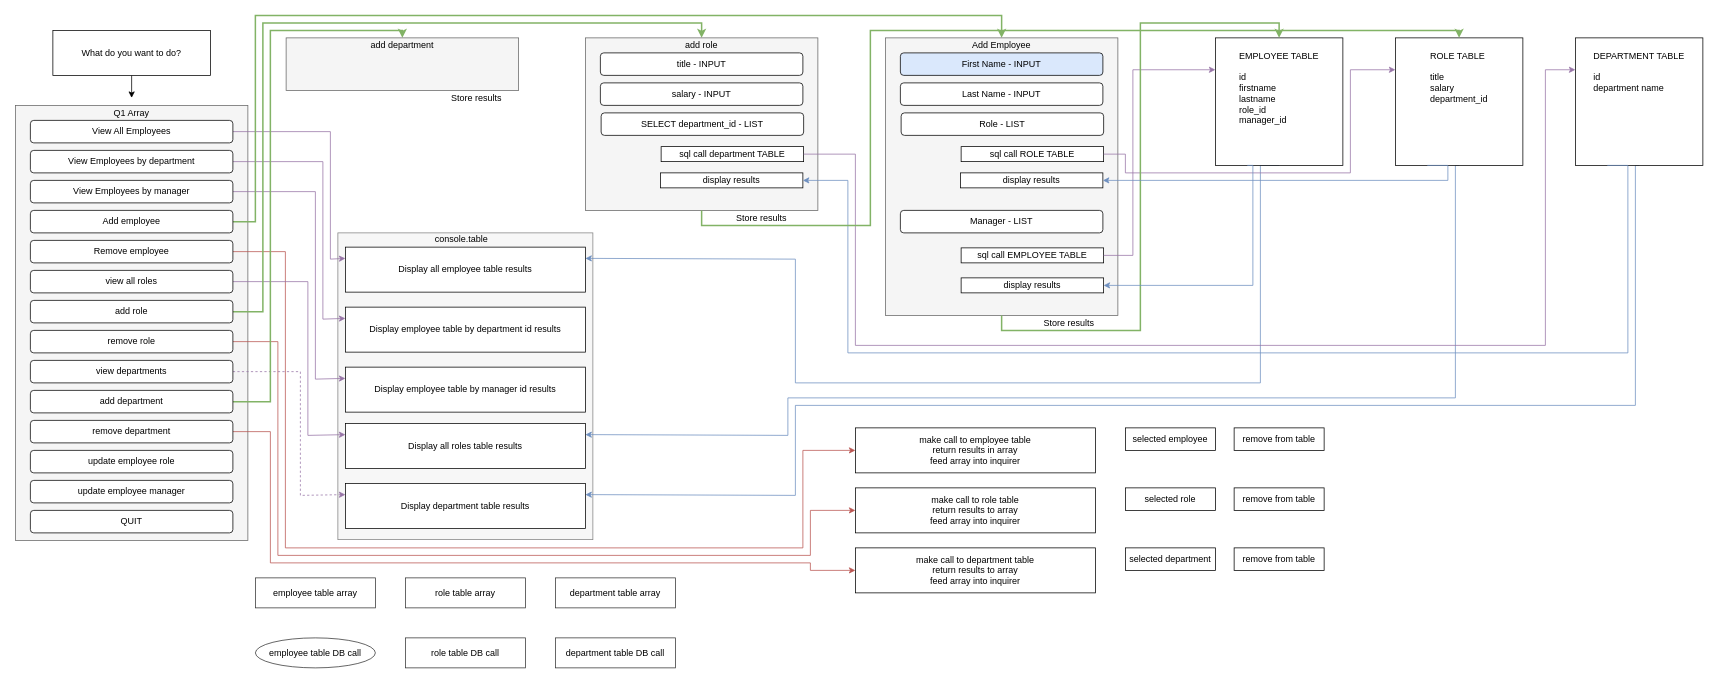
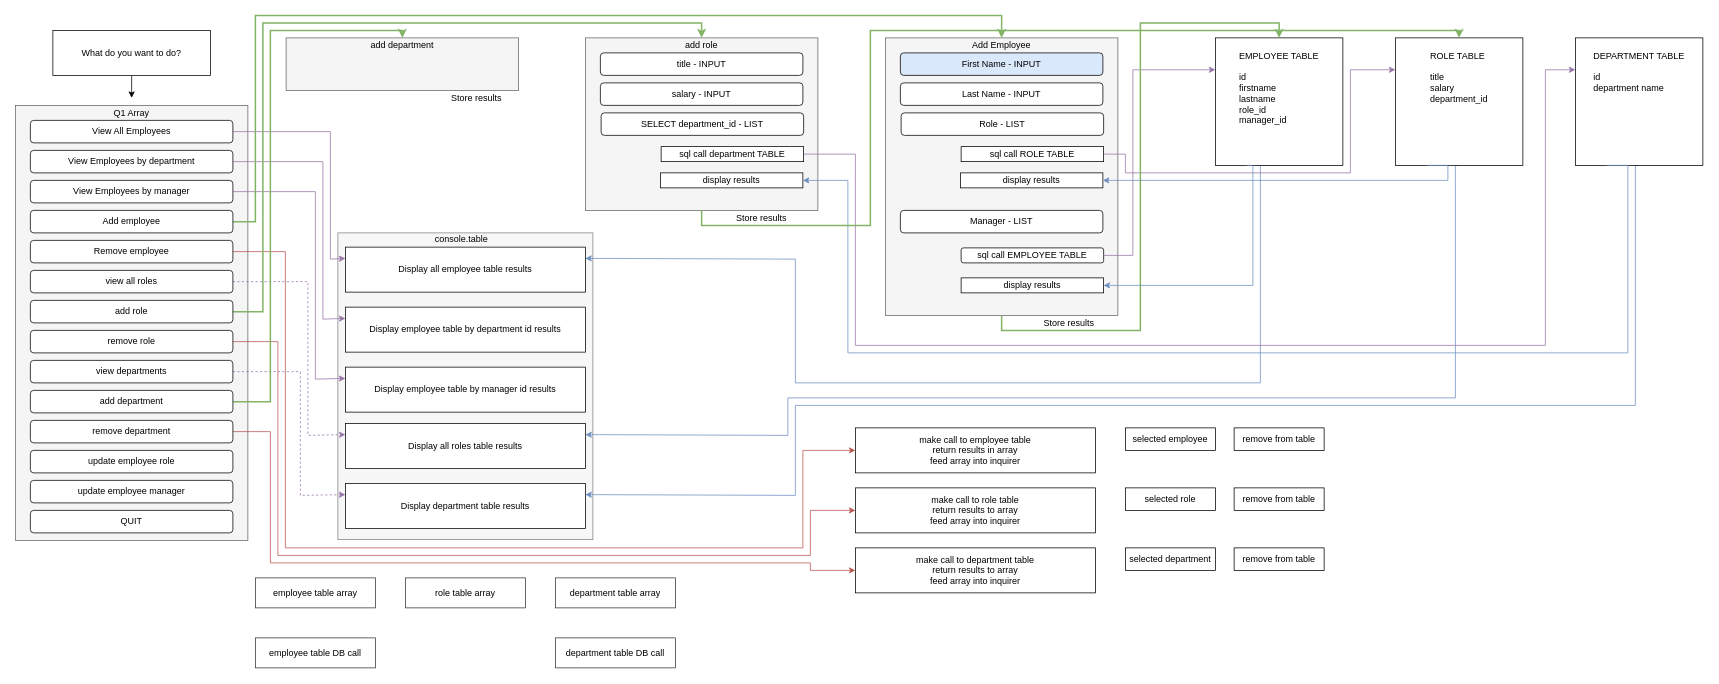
(1032, 255) -> (1032, 255)
(308, 337) -> (308, 337)
(315, 653) -> (315, 653)
(465, 653) -> none
